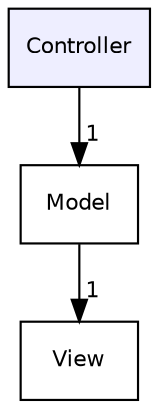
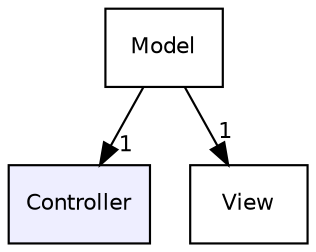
(79, 115) -> (127, 117)
